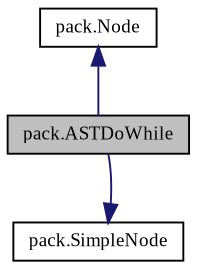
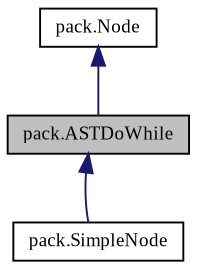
(111, 179) -> (86, 198)
